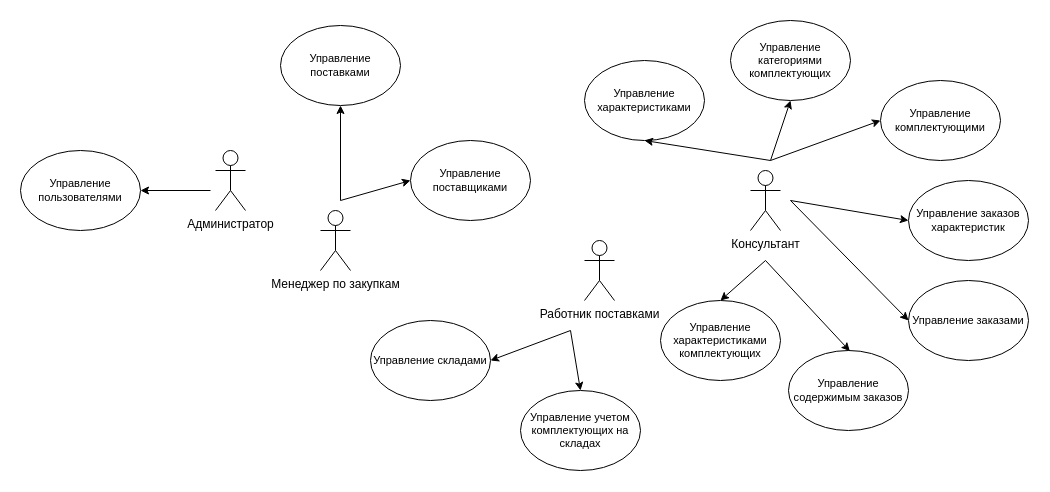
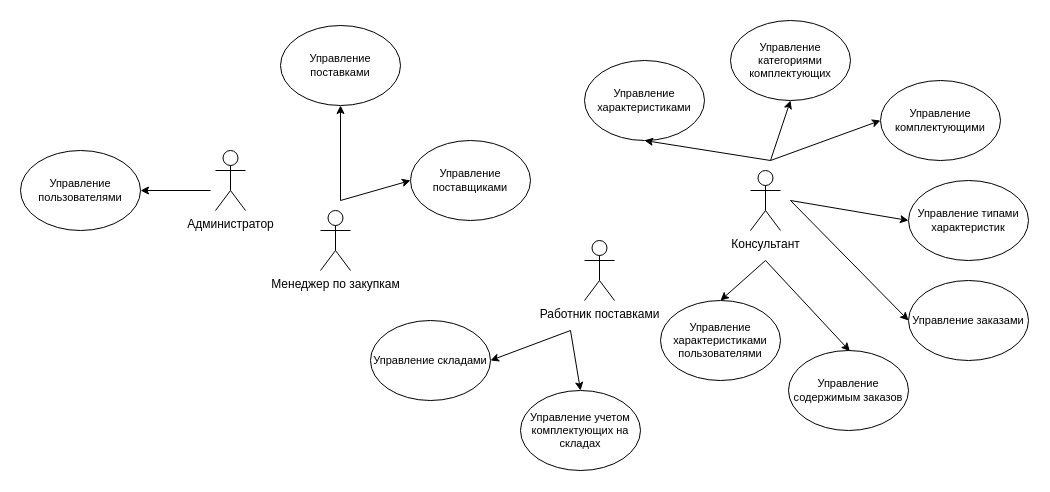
(969, 221) -> (969, 221)
(721, 341) -> (721, 341)
